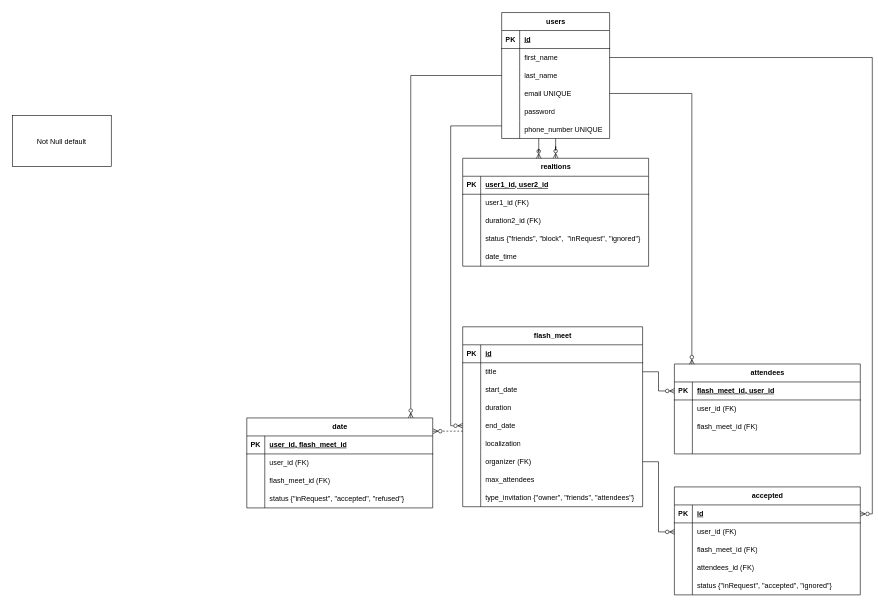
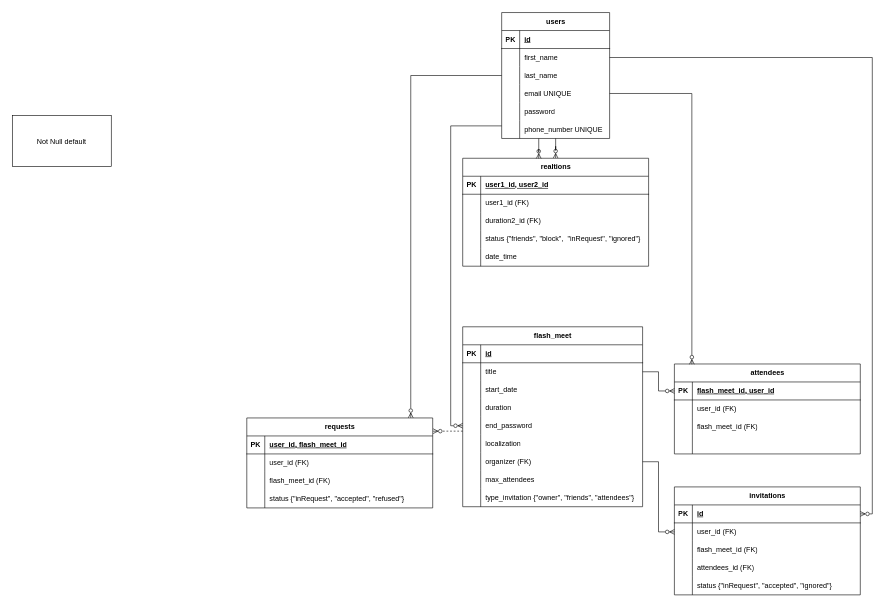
(502, 426) -> (510, 426)
(340, 427) -> (340, 427)
(768, 496) -> (768, 496)
